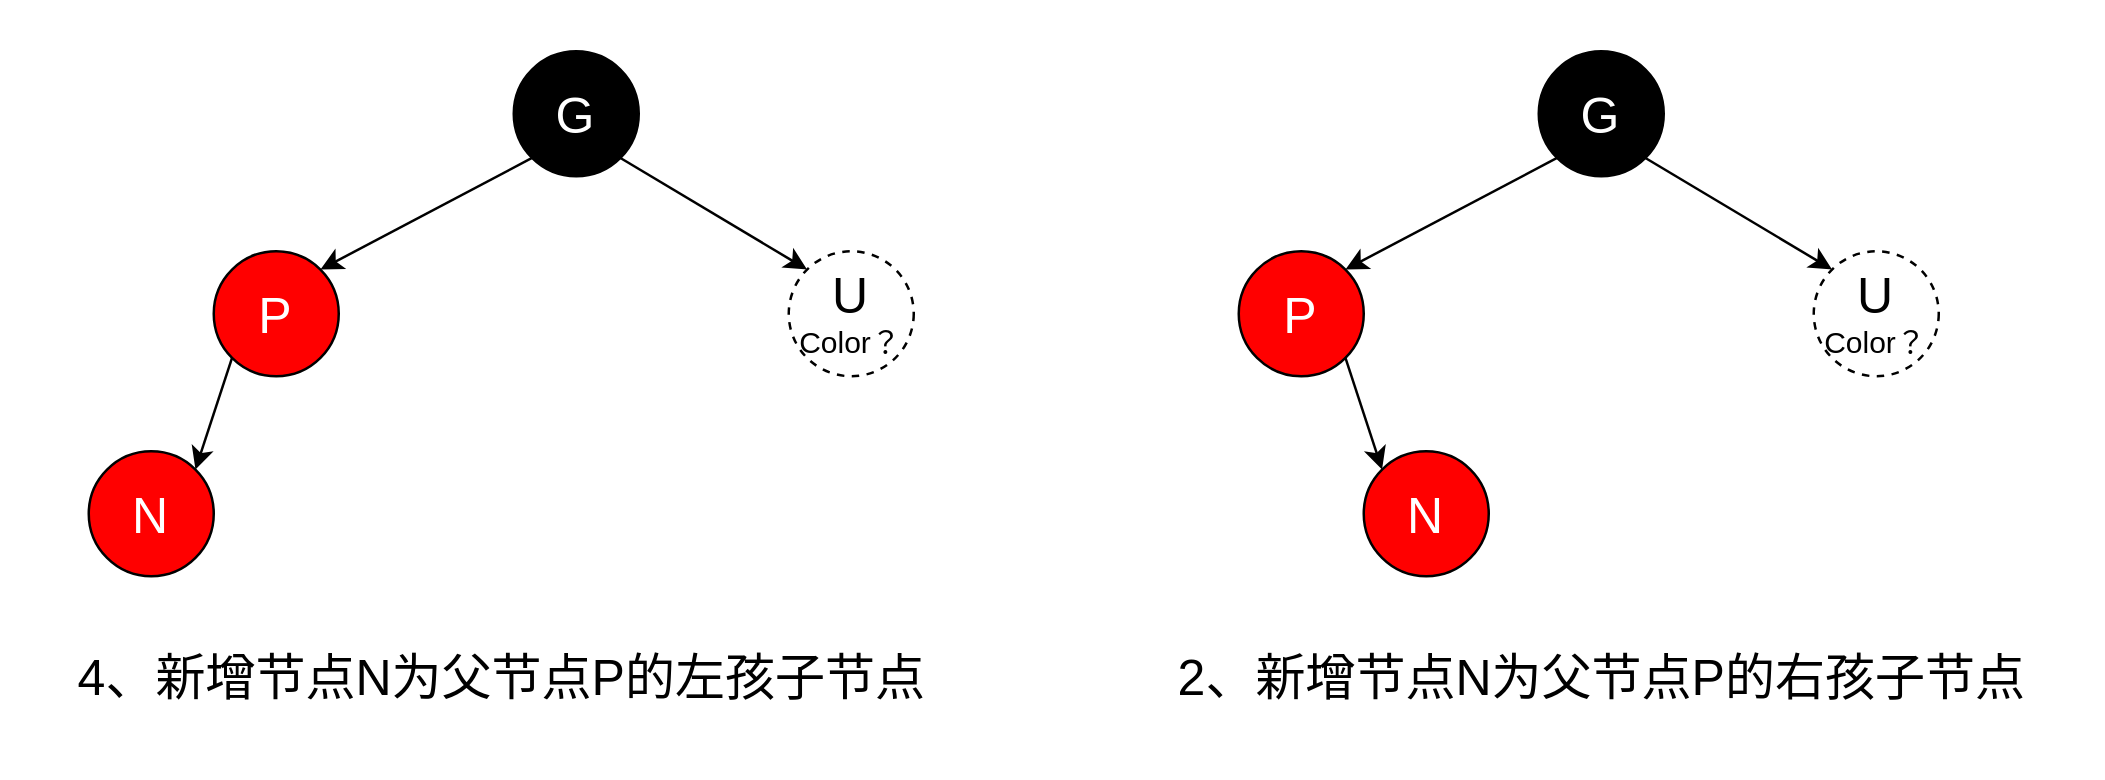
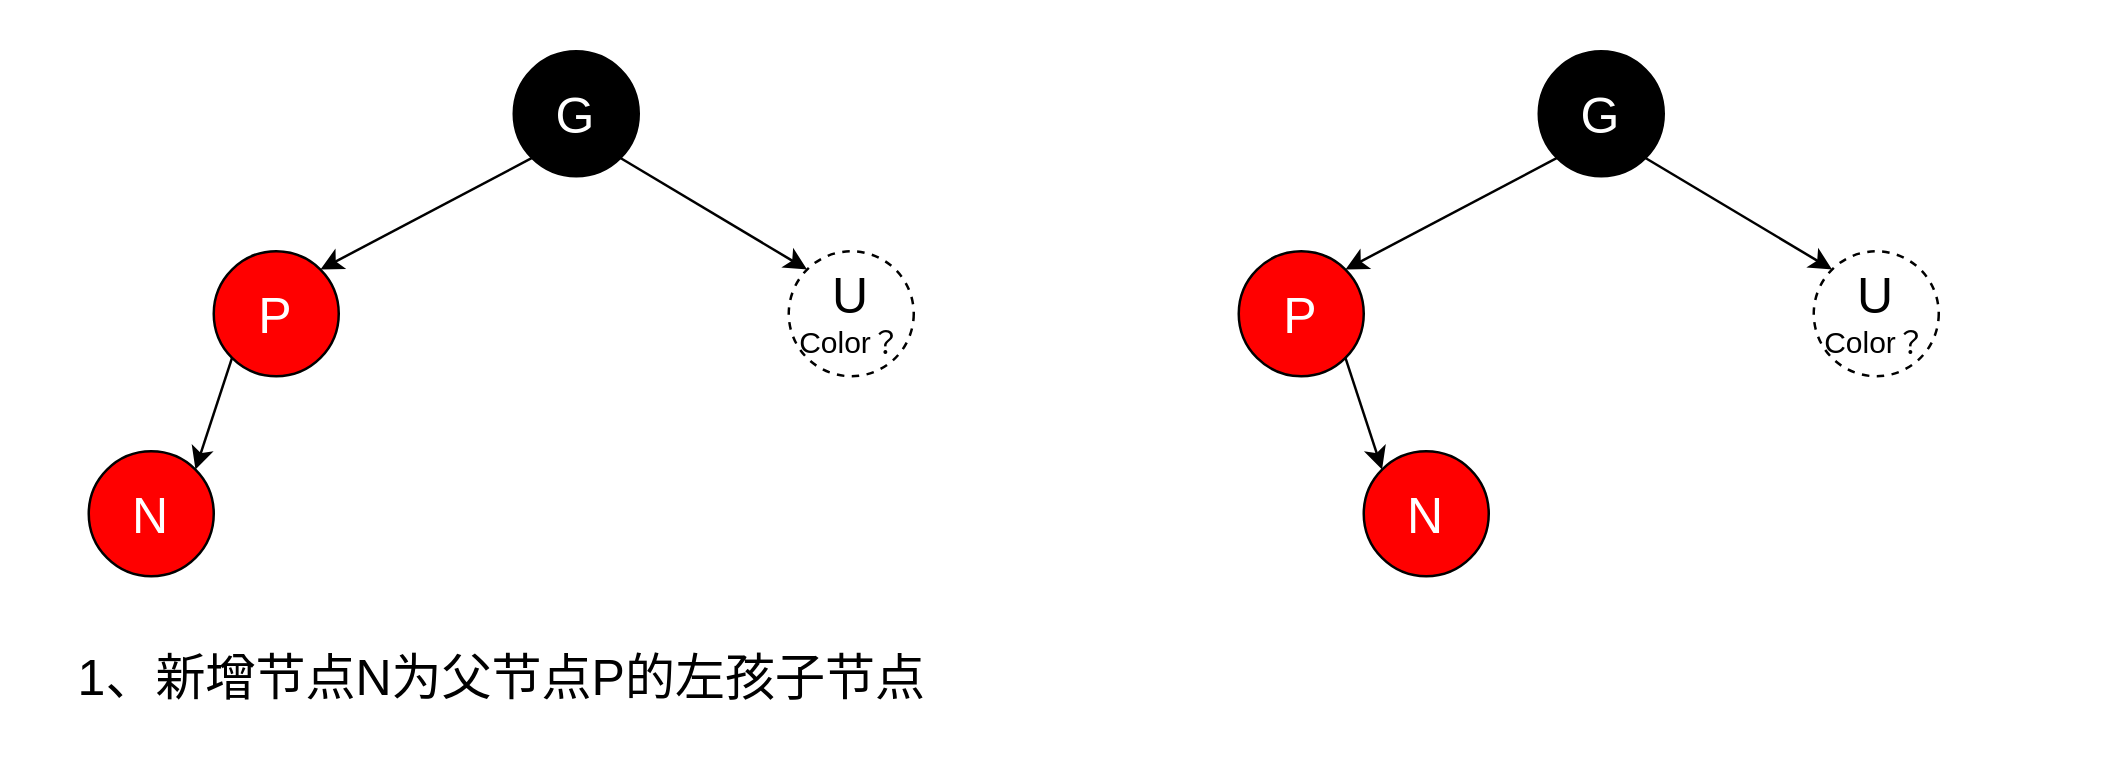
(503, 676) -> (503, 676)
(1601, 676) -> none
